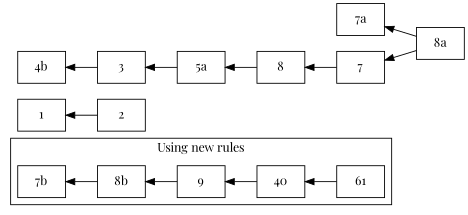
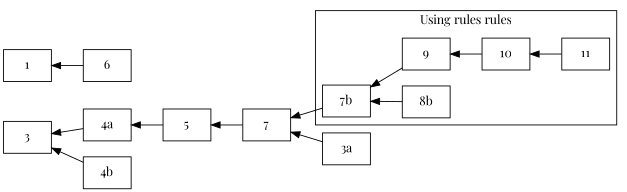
(361, 19) -> none
(440, 43) -> (346, 149)
(86, 67) -> (72, 157)
(201, 67) -> (107, 125)
(281, 67) -> (187, 125)
none -> (310, 112)
(121, 115) -> (107, 66)
(201, 148) -> (466, 21)
(166, 182) -> (390, 75)
(281, 182) -> (506, 54)
(361, 182) -> (586, 54)
